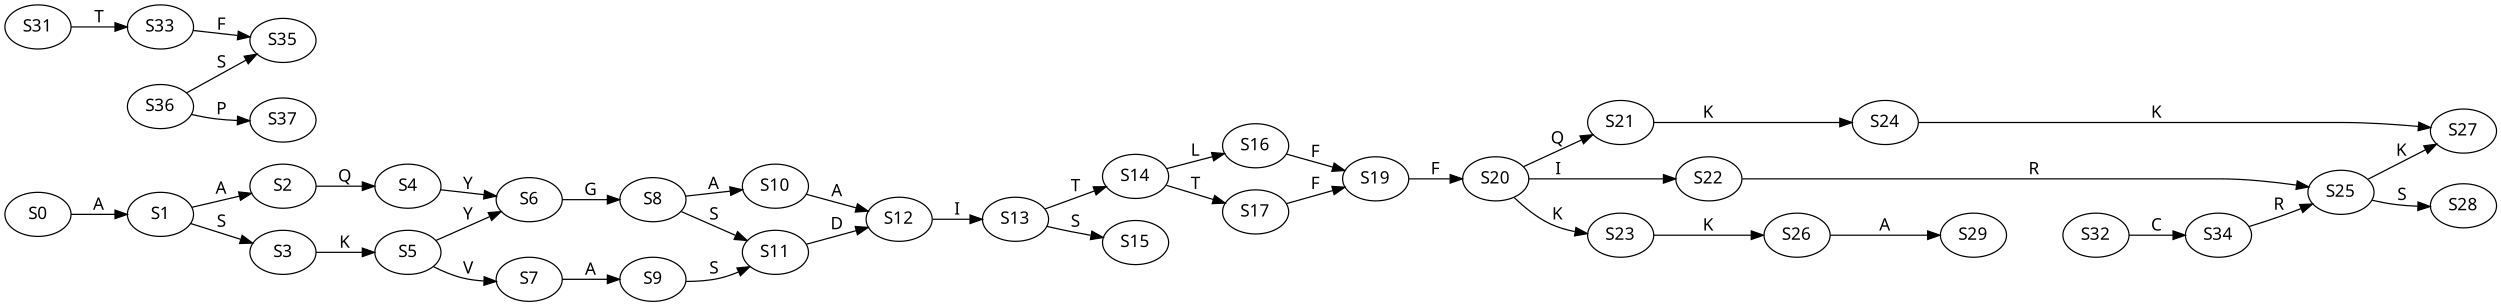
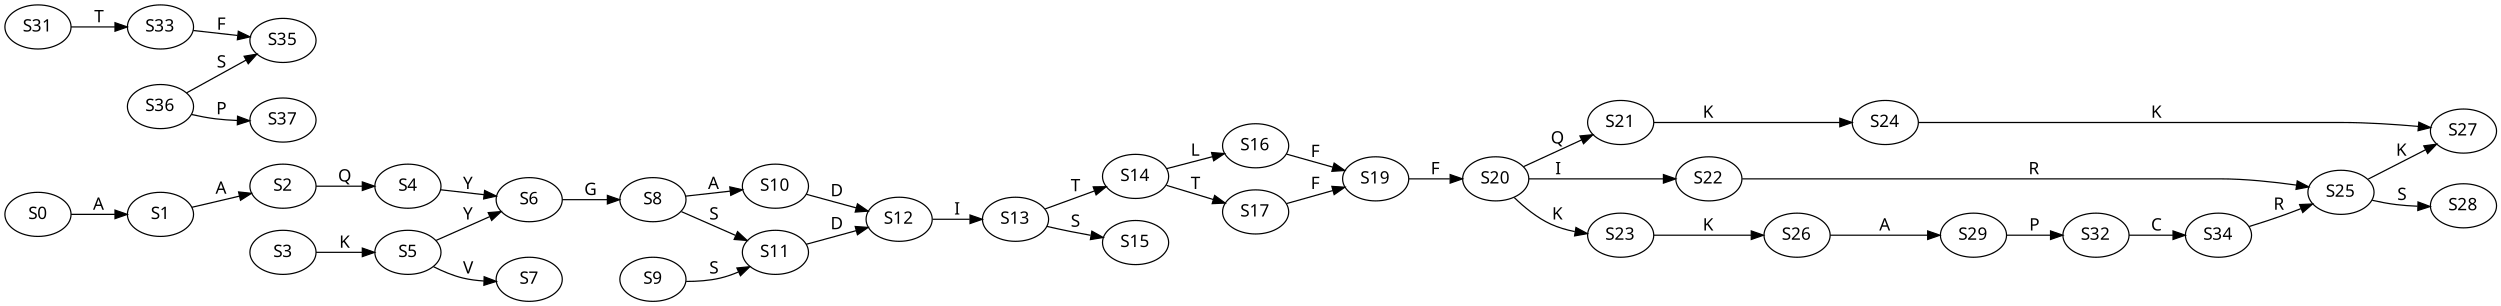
(837, 192) -> (837, 192)
(216, 231) -> none
none -> (2028, 235)
(585, 279) -> none
